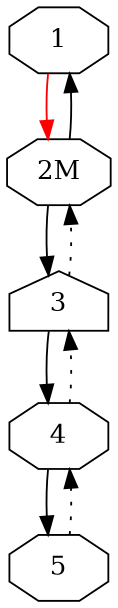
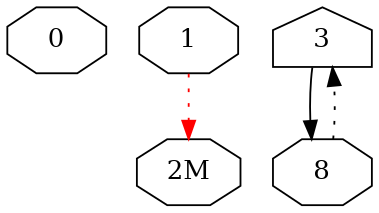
none -> (57, 40)
(47, 97) -> (189, 97)
(71, 116) -> none
(47, 231) -> none
(71, 250) -> none
(59, 436) -> (322, 172)
(59, 568) -> none
